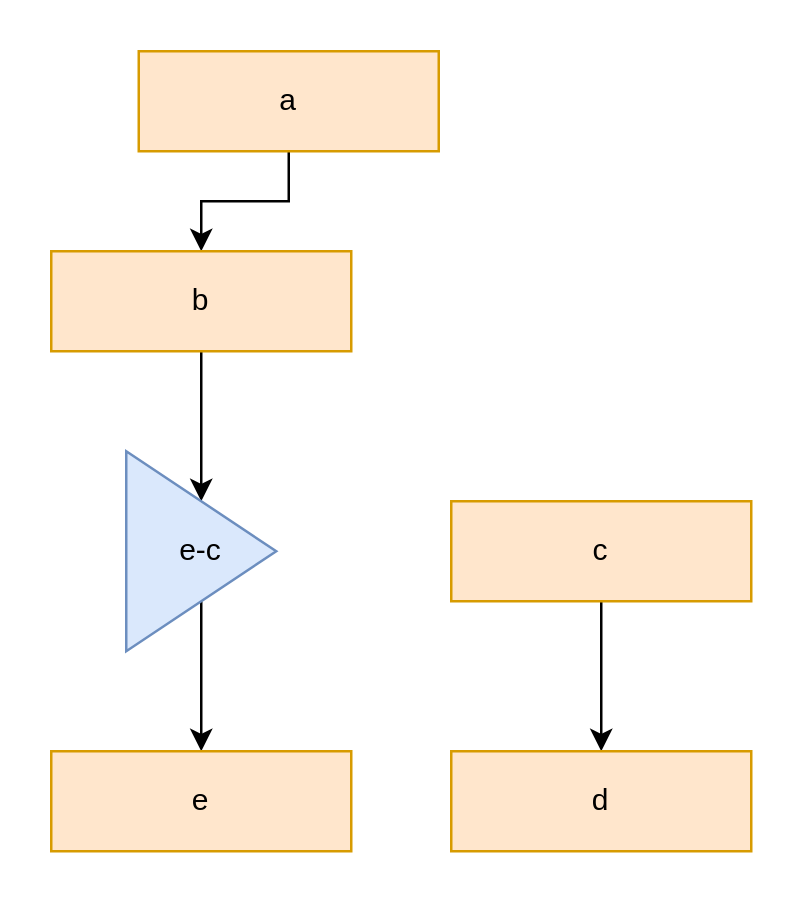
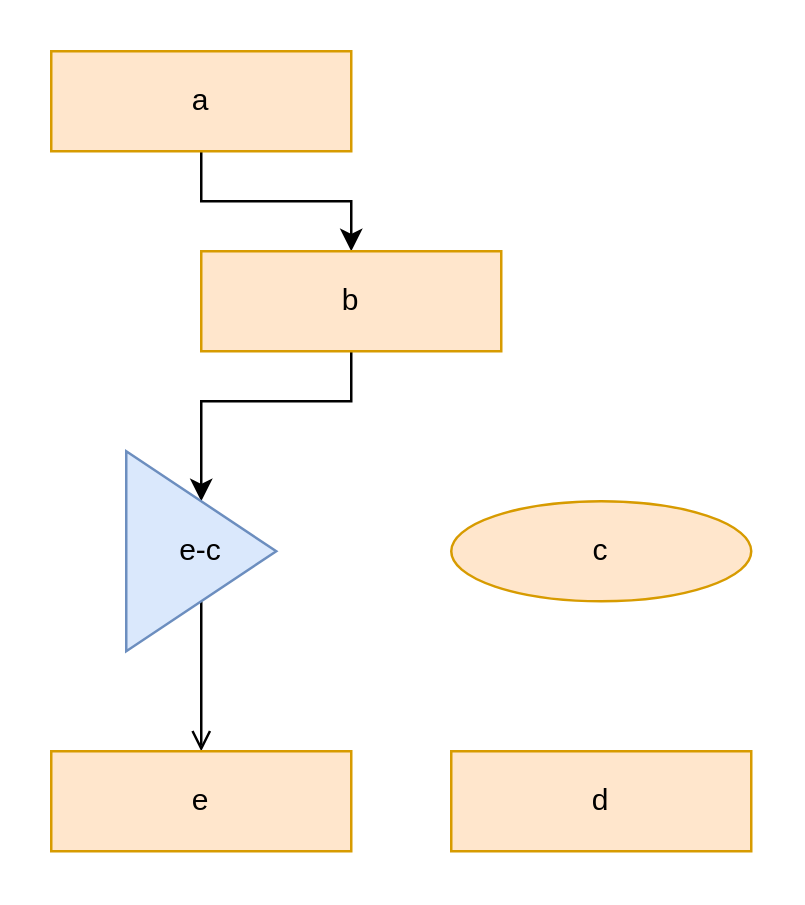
(289, 101) -> (201, 101)
(201, 301) -> (351, 301)
(601, 551) -> (601, 551)
(601, 668) -> none
(201, 733) -> (201, 737)
